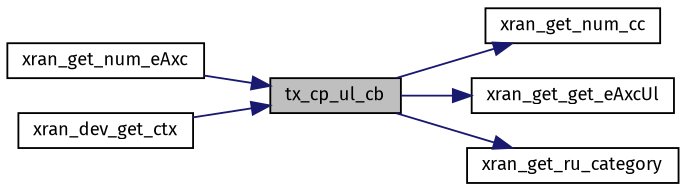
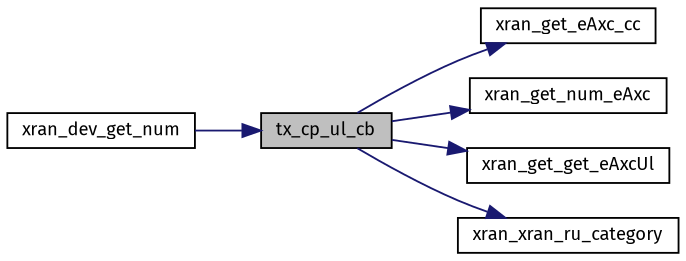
(573, 26) -> (568, 26)
(228, 79) -> (421, 117)
(106, 131) -> (101, 131)
(573, 166) -> (568, 235)
